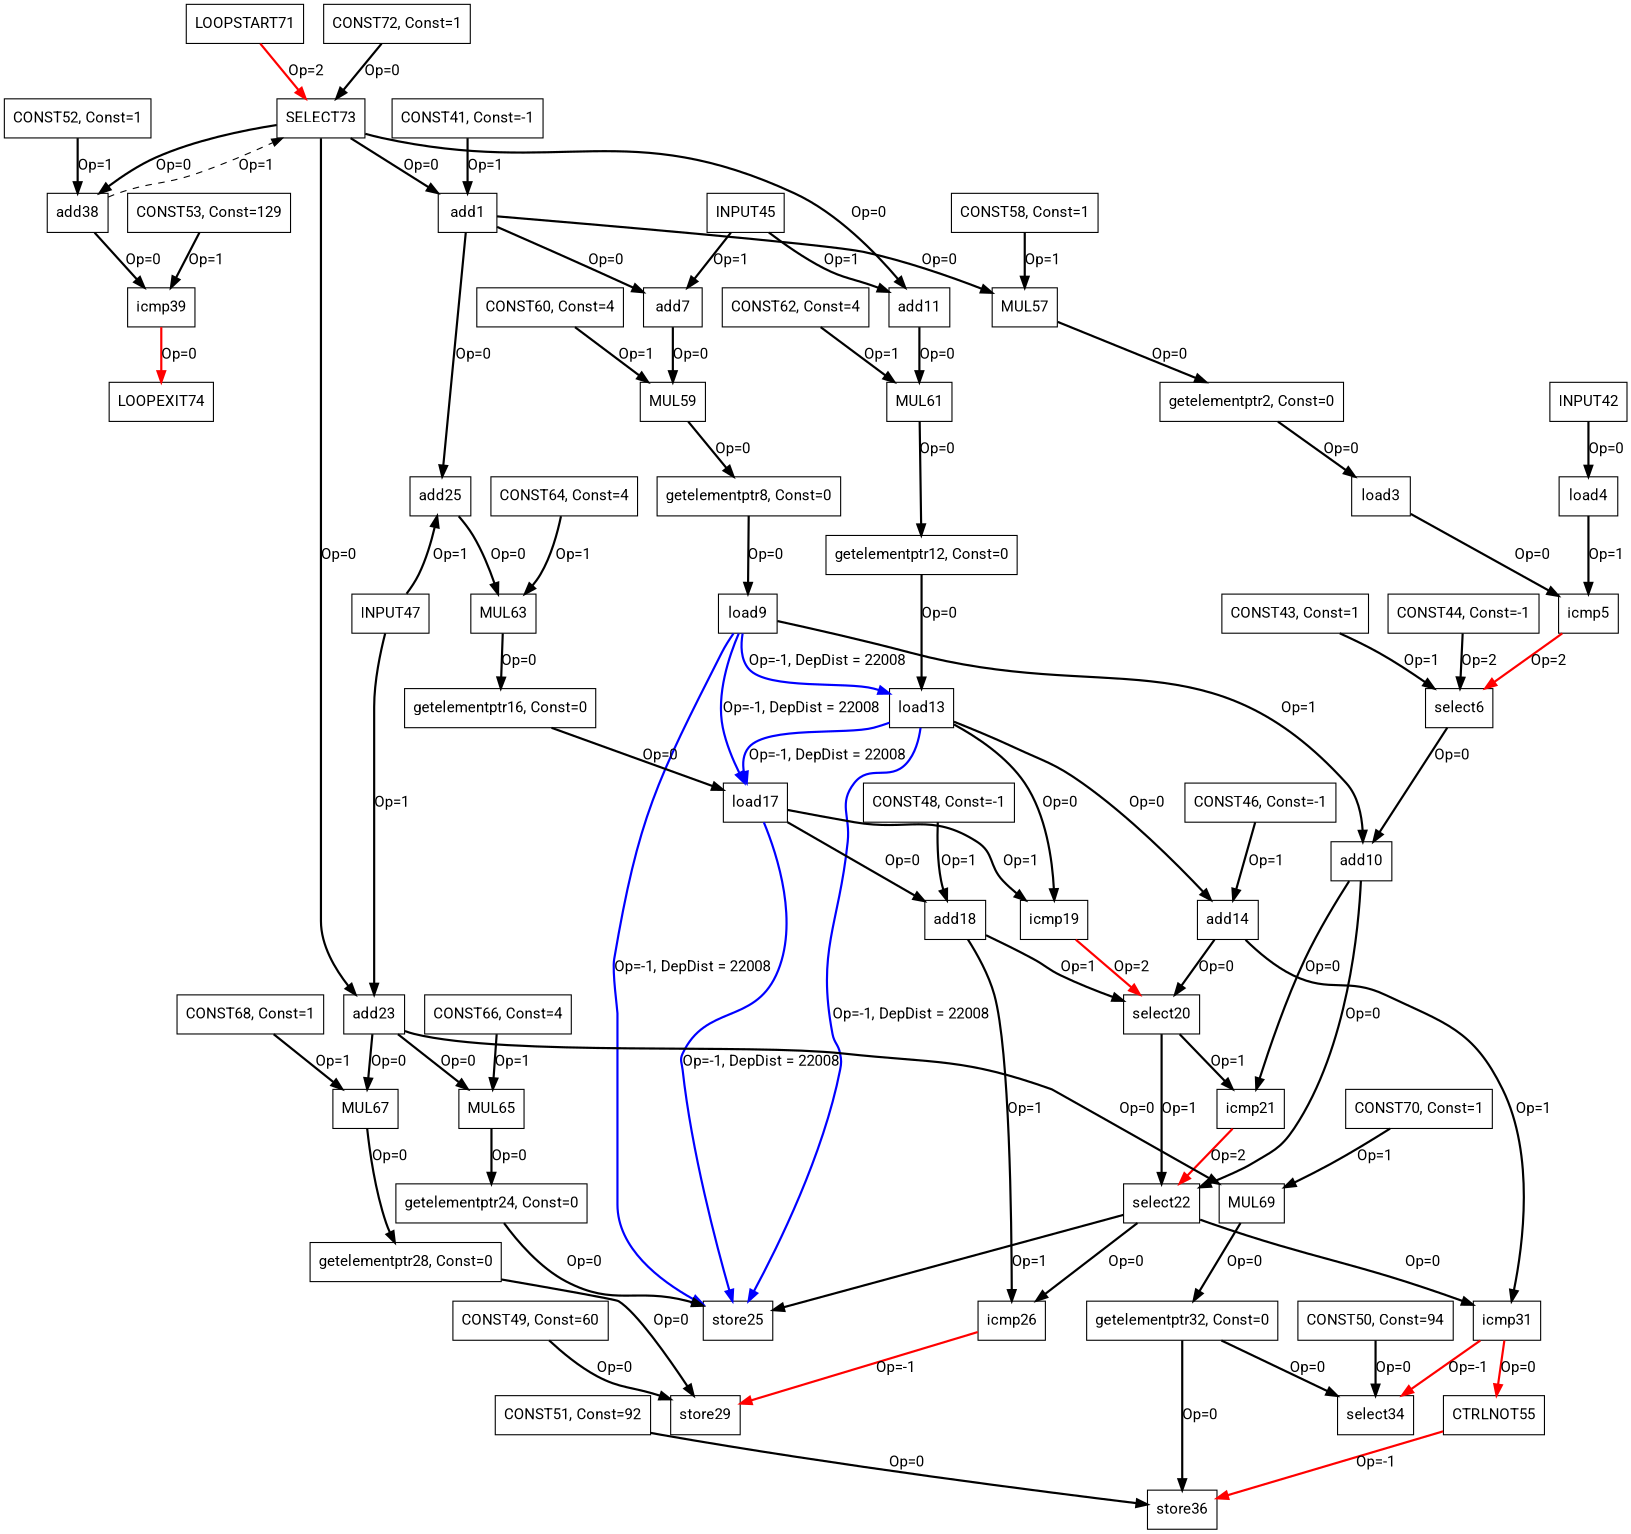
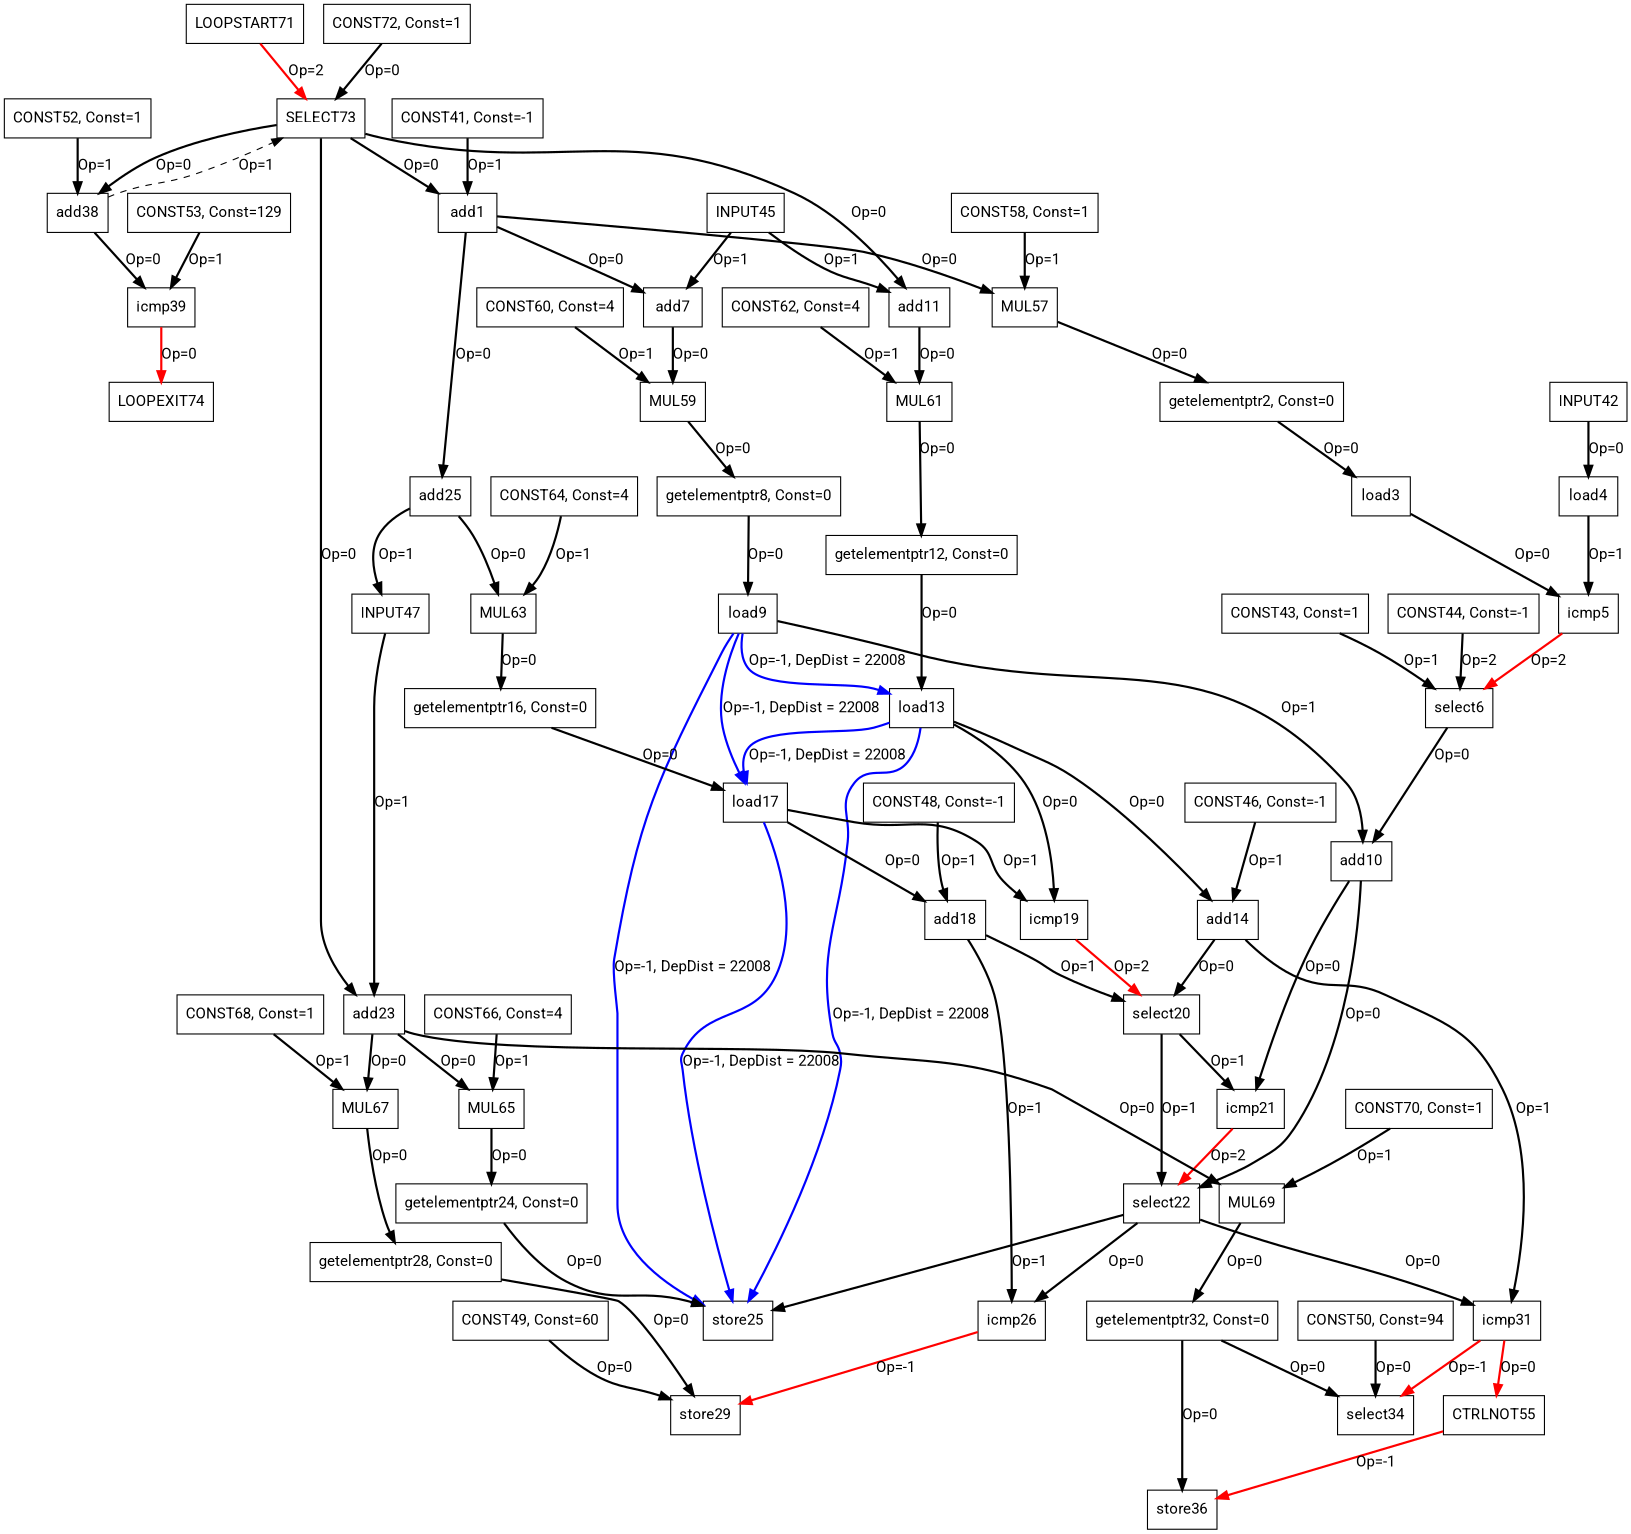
(424, 562) -> (377, 539)
(573, 1415) -> none
